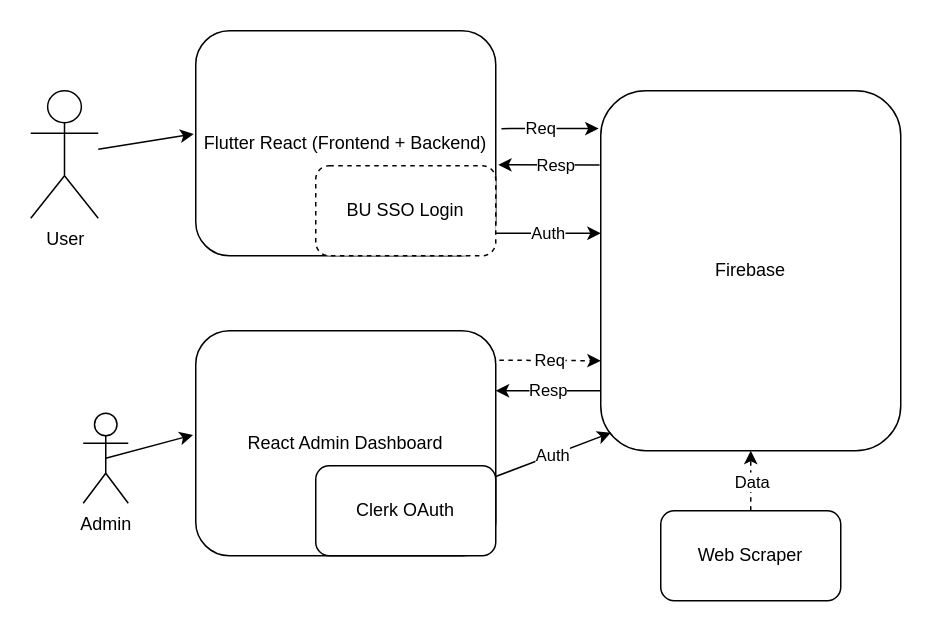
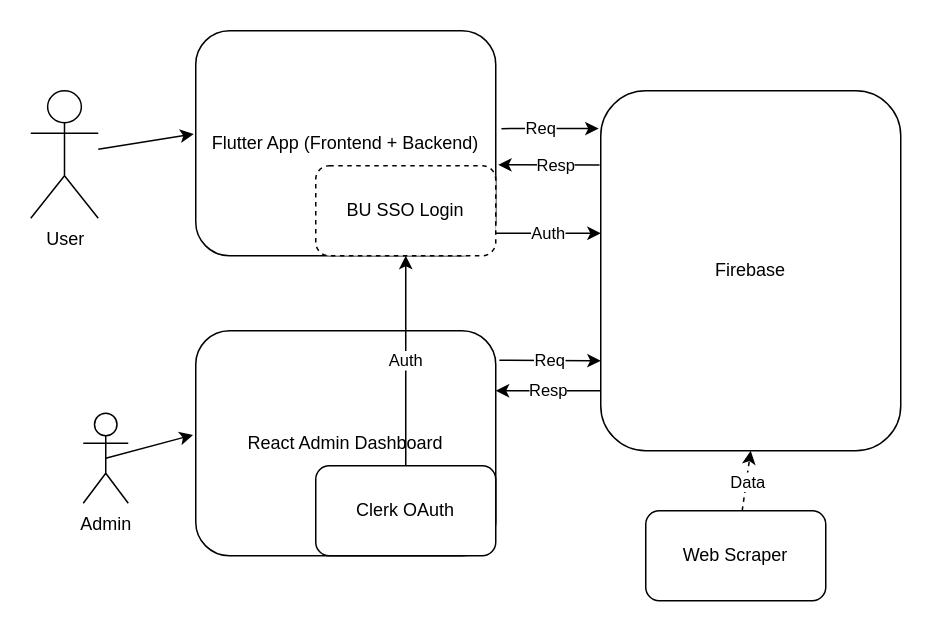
(346, 143) -> (346, 143)
(518, 360) -> (518, 360)
(548, 457) -> (406, 366)
(751, 556) -> (736, 556)
